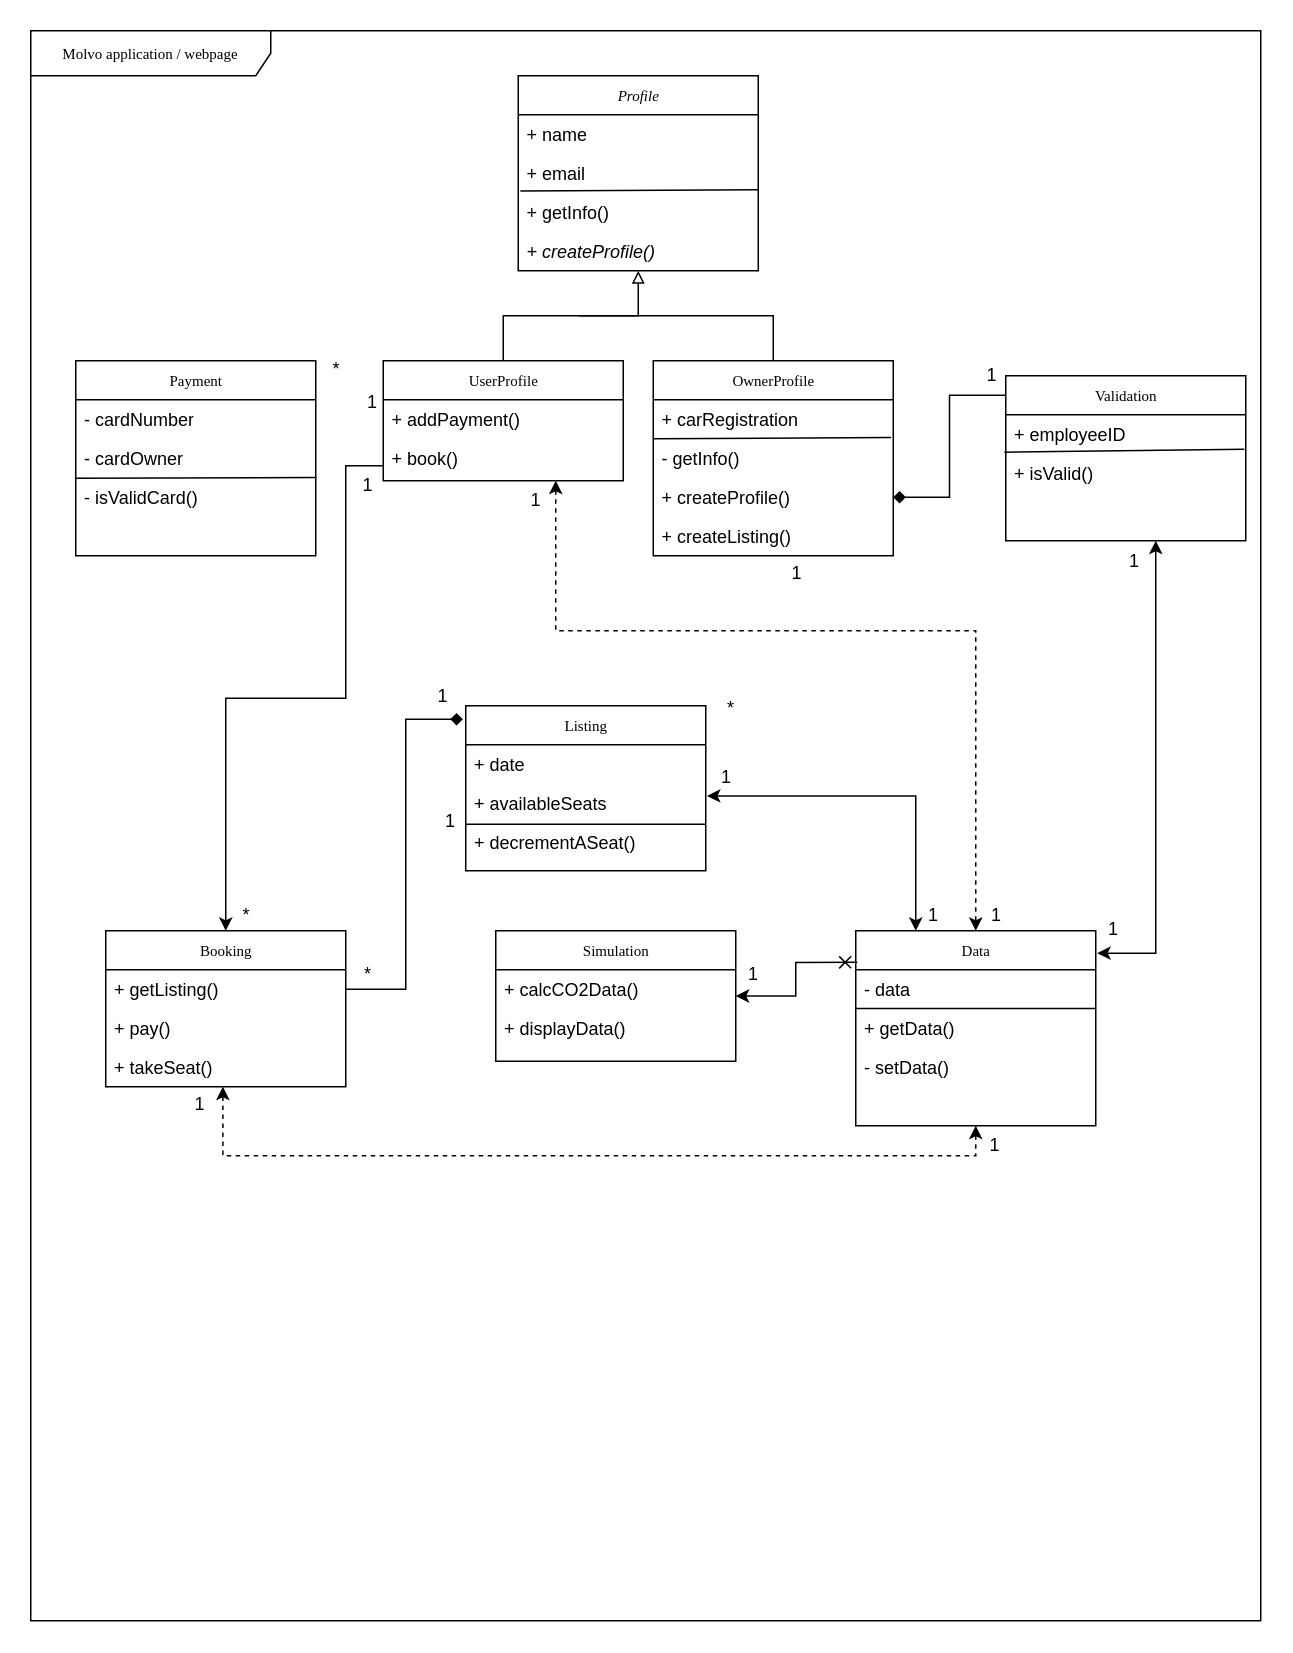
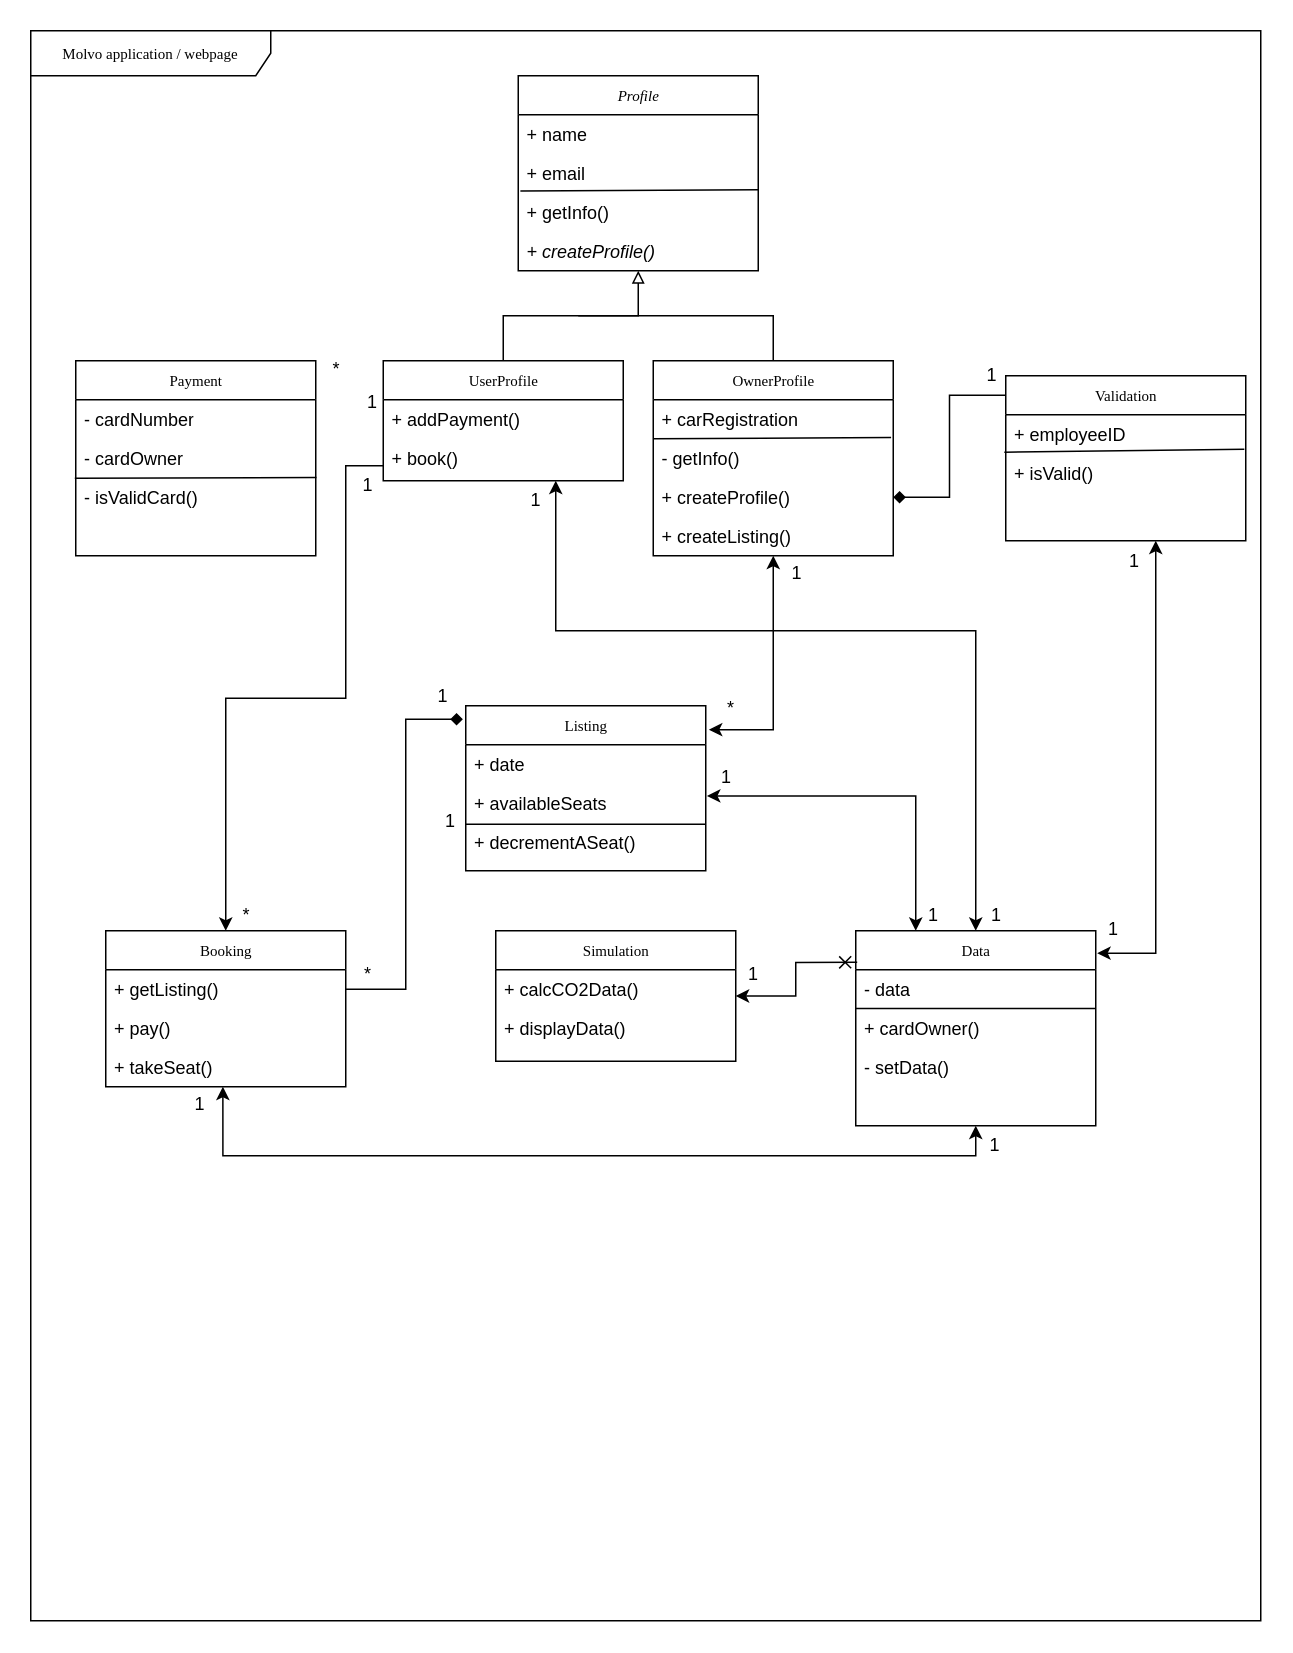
(839, 631) -> (839, 631)
none -> (773, 675)
(918, 1030) -> (928, 1030)
(580, 1156) -> (580, 1156)
